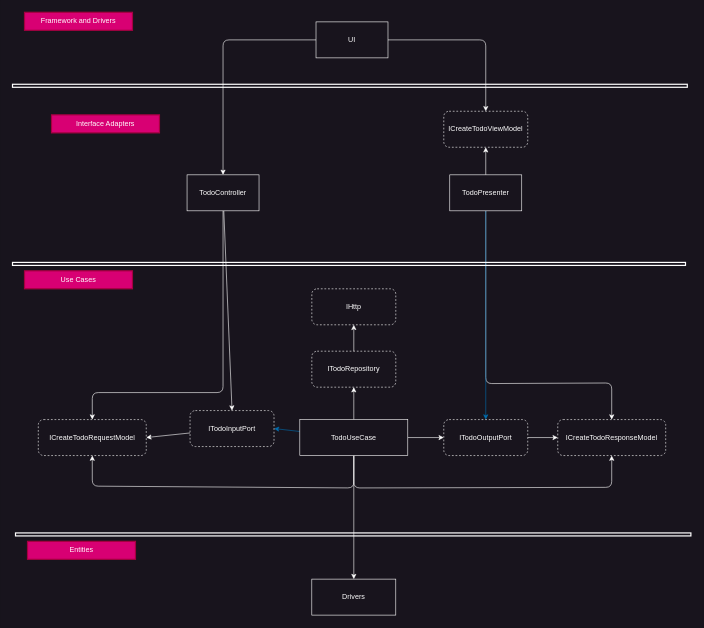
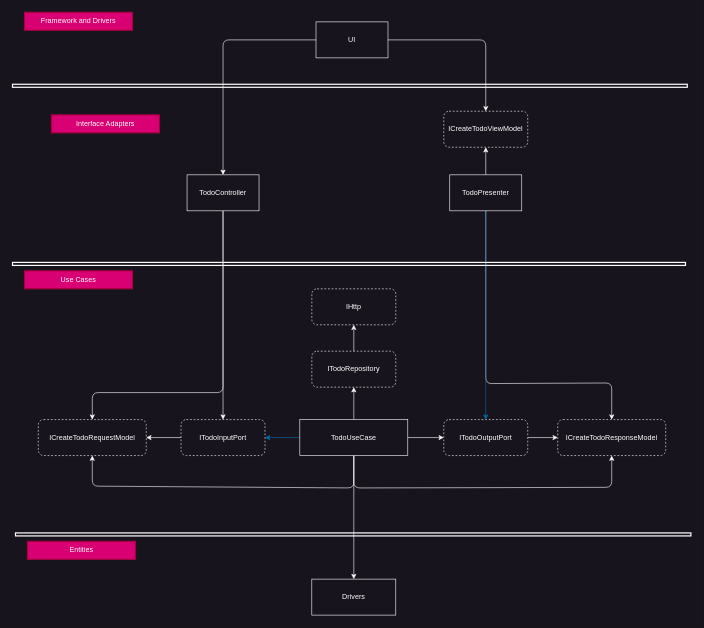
(232, 429) -> (223, 438)
